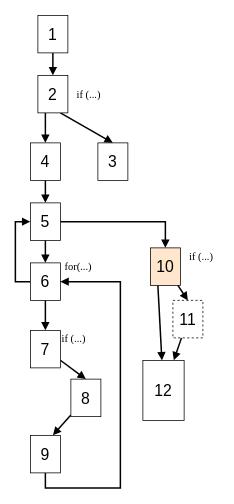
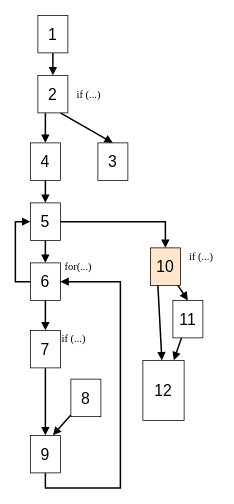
(188, 319) -> (188, 319)
(70, 367) -> (45, 397)
